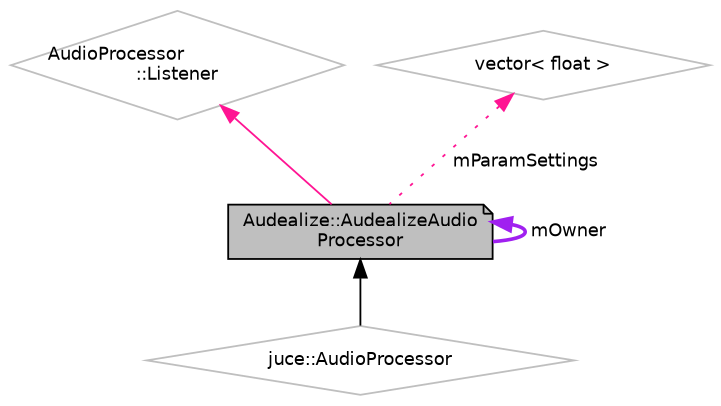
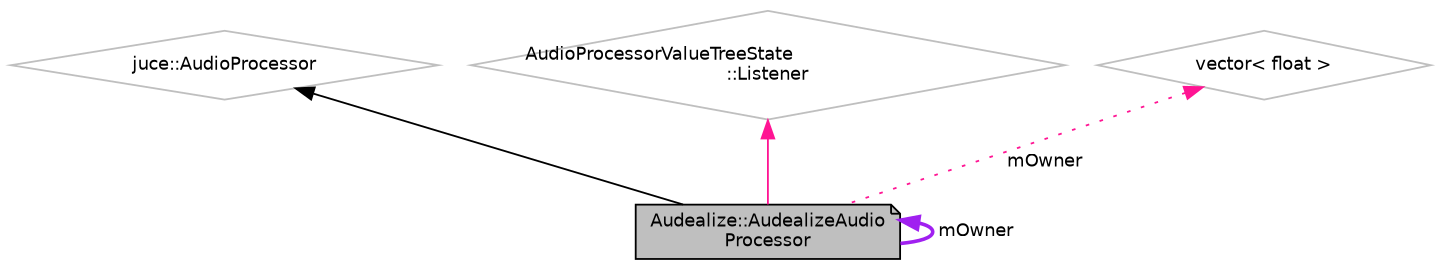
(177, 65) -> (768, 65)
(523, 162) -> (1042, 162)
(360, 302) -> (498, 149)
